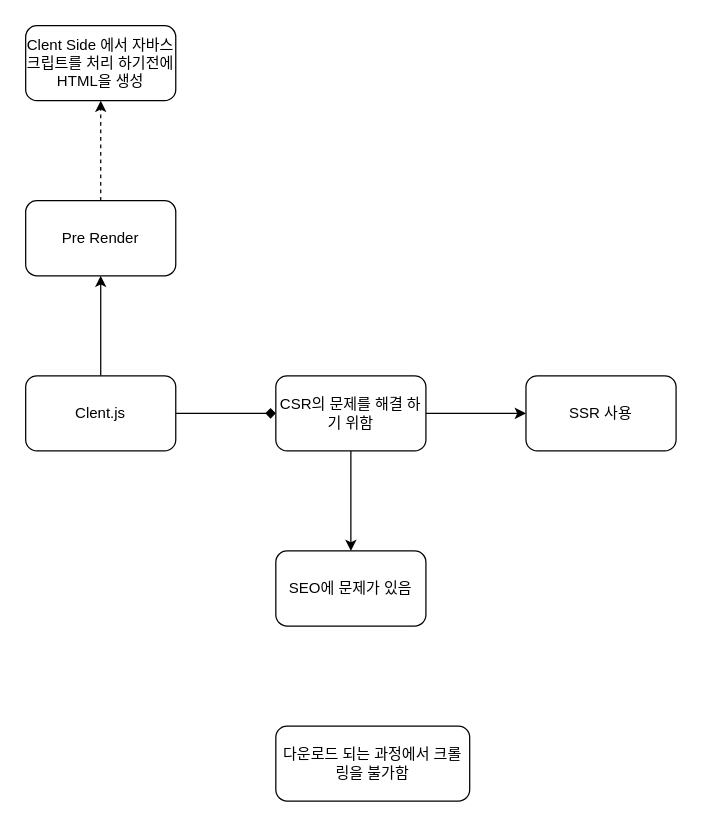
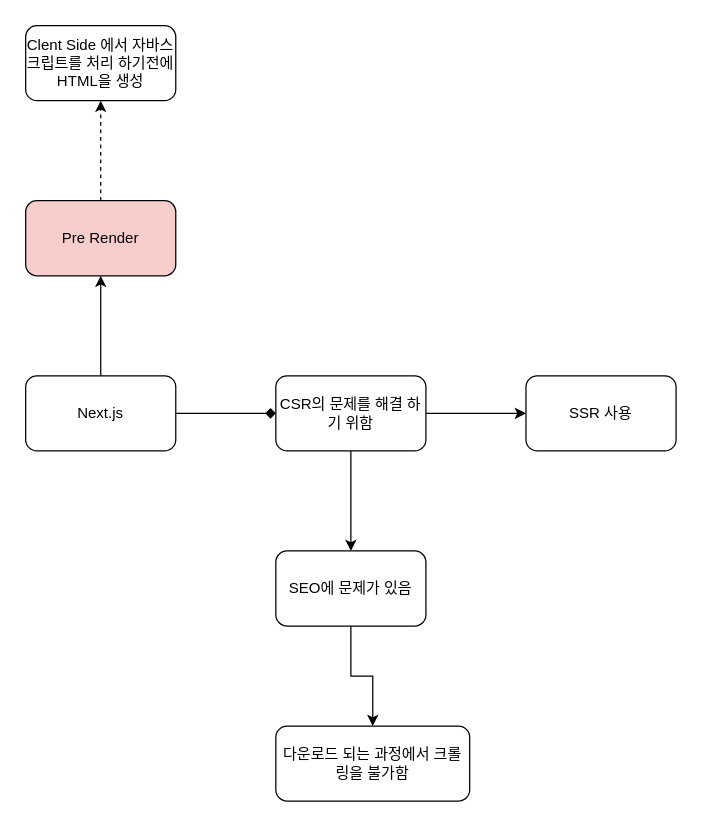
(101, 238) -> (101, 238)
(101, 413) -> (101, 413)
none -> (357, 676)
